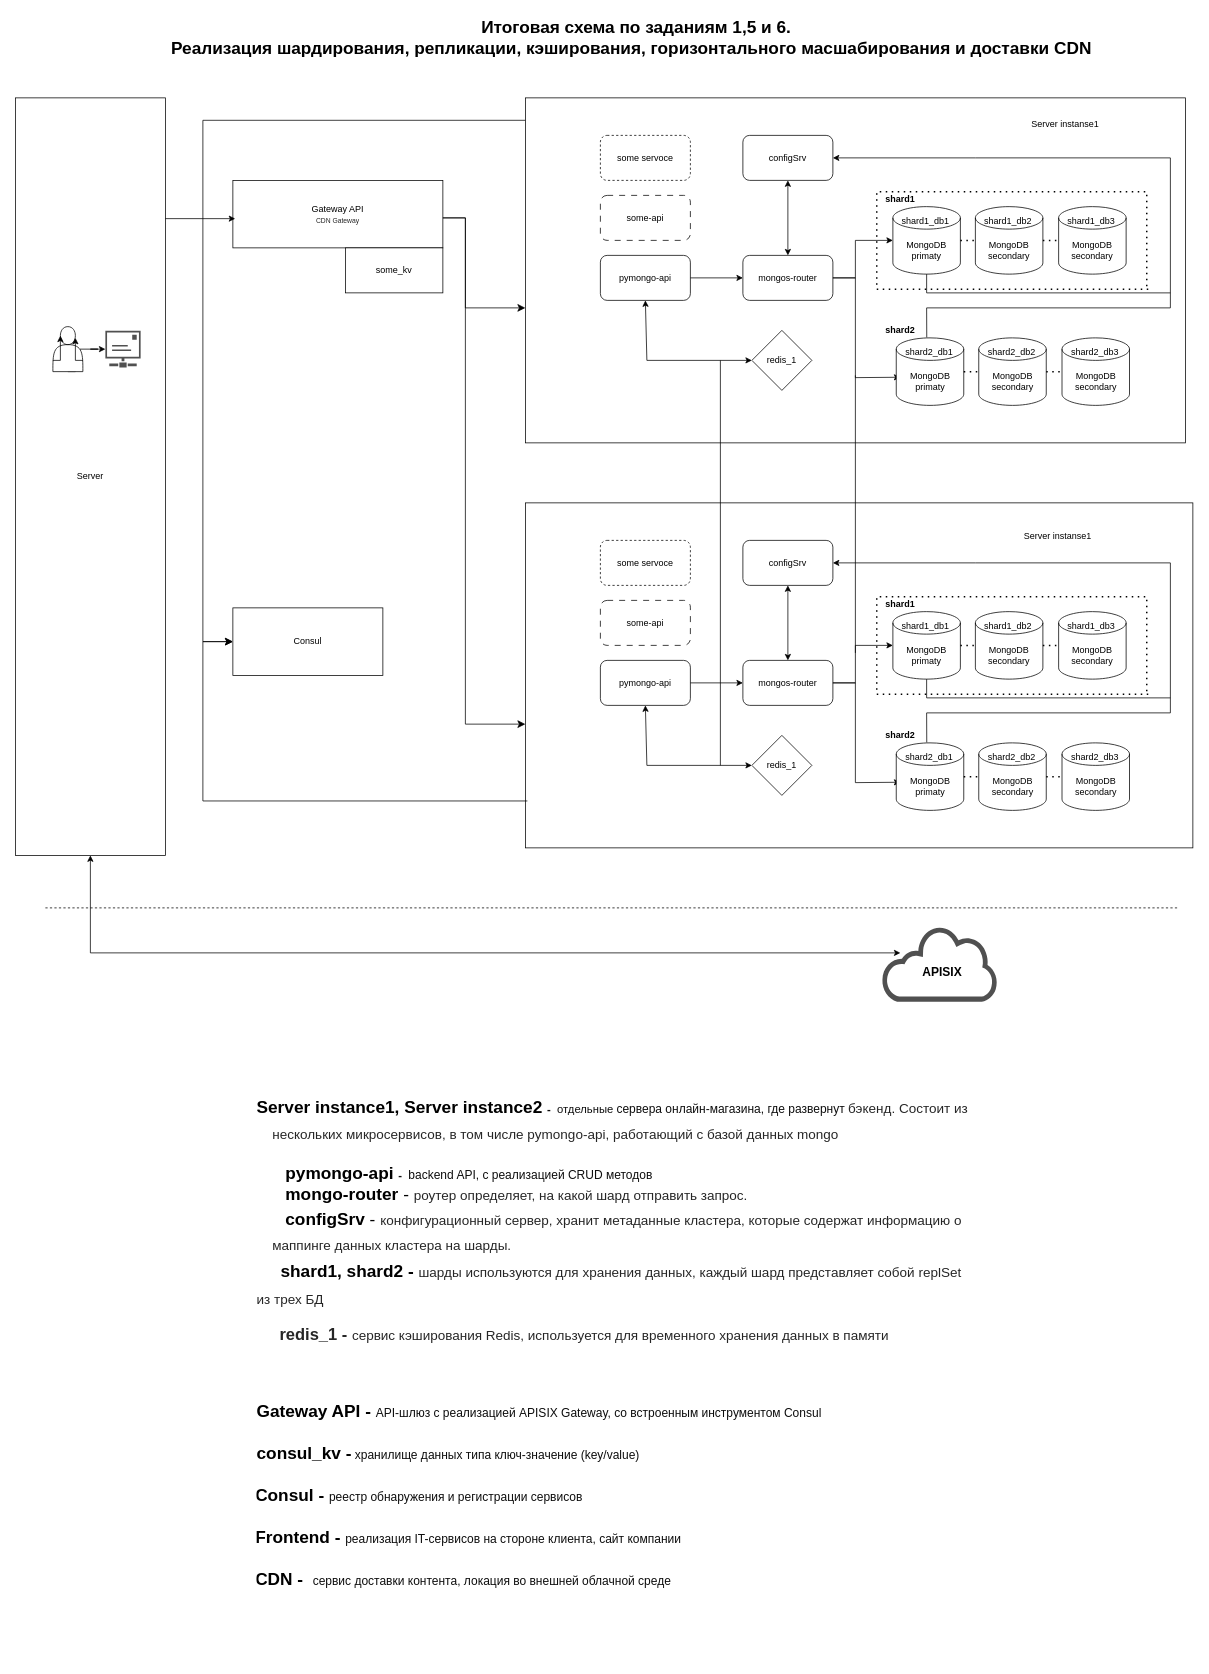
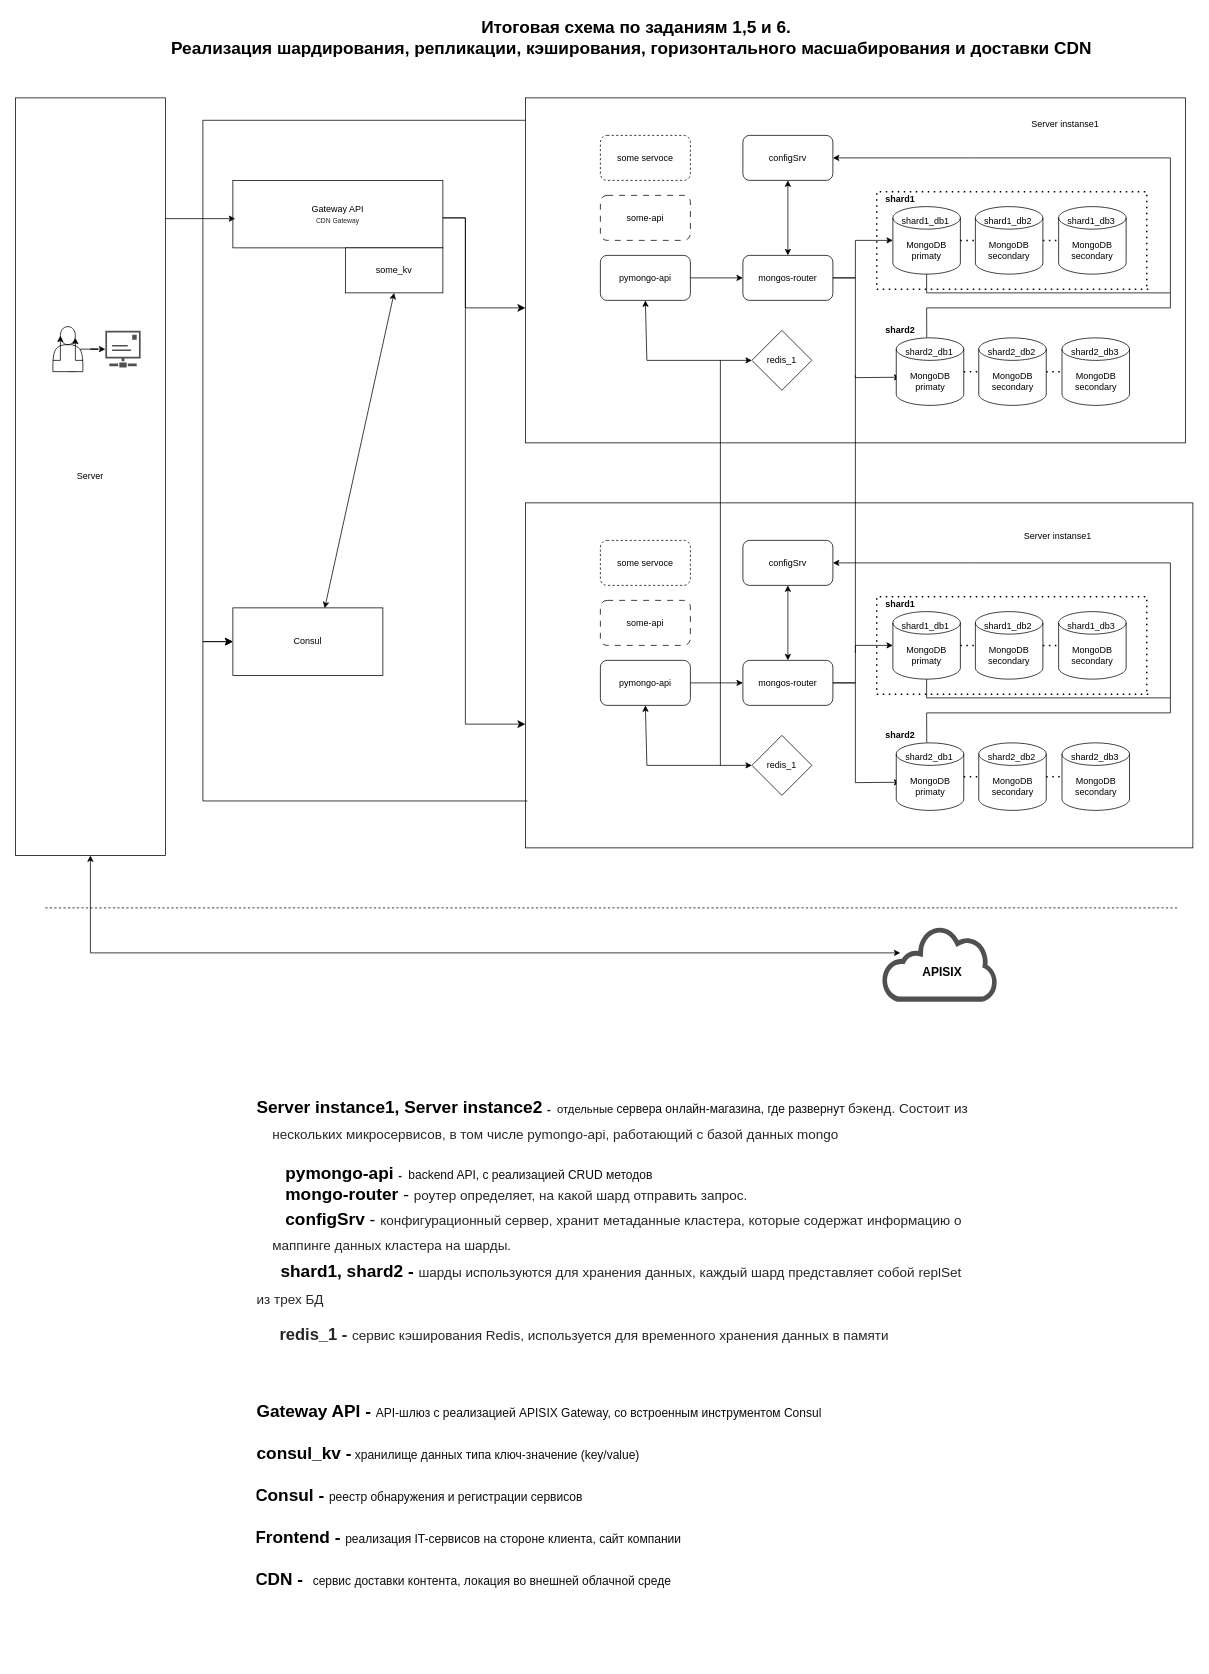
none -> (359, 451)
